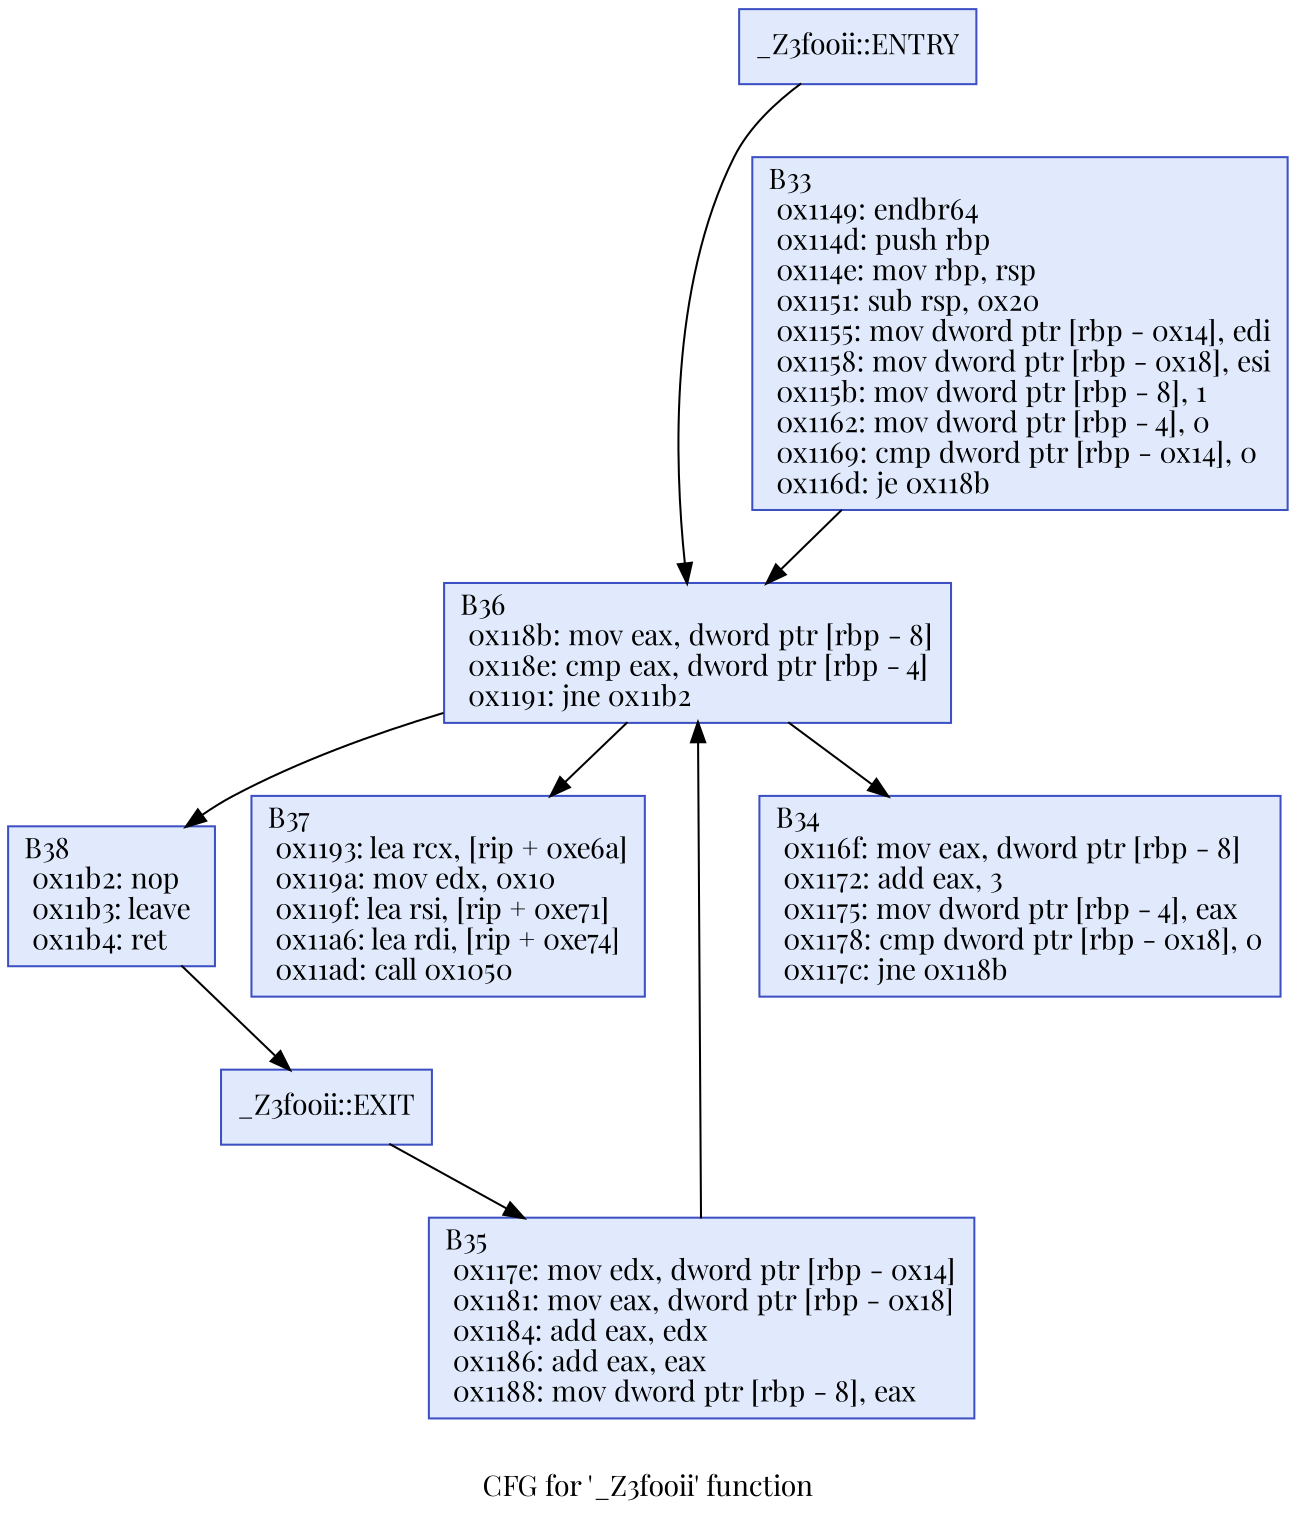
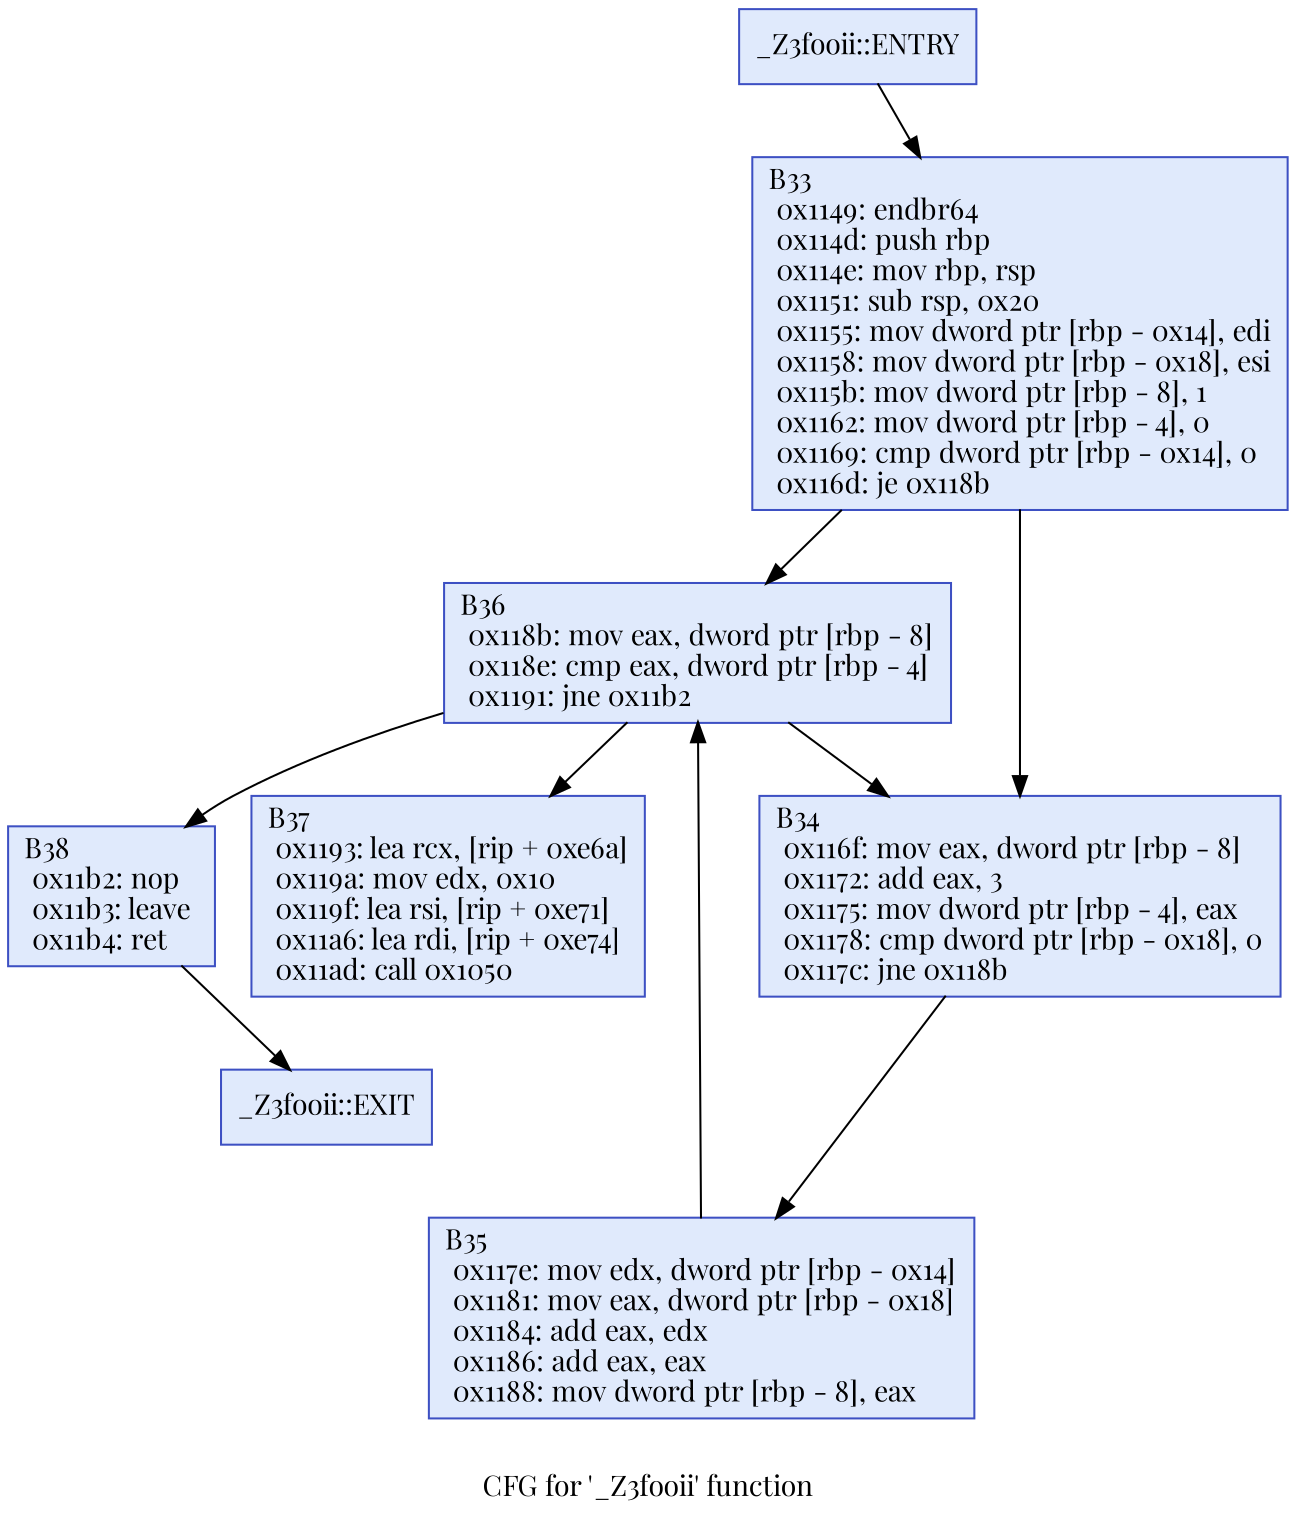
(689, 307) -> (894, 111)
none -> (1020, 642)
(448, 1176) -> (867, 1099)
